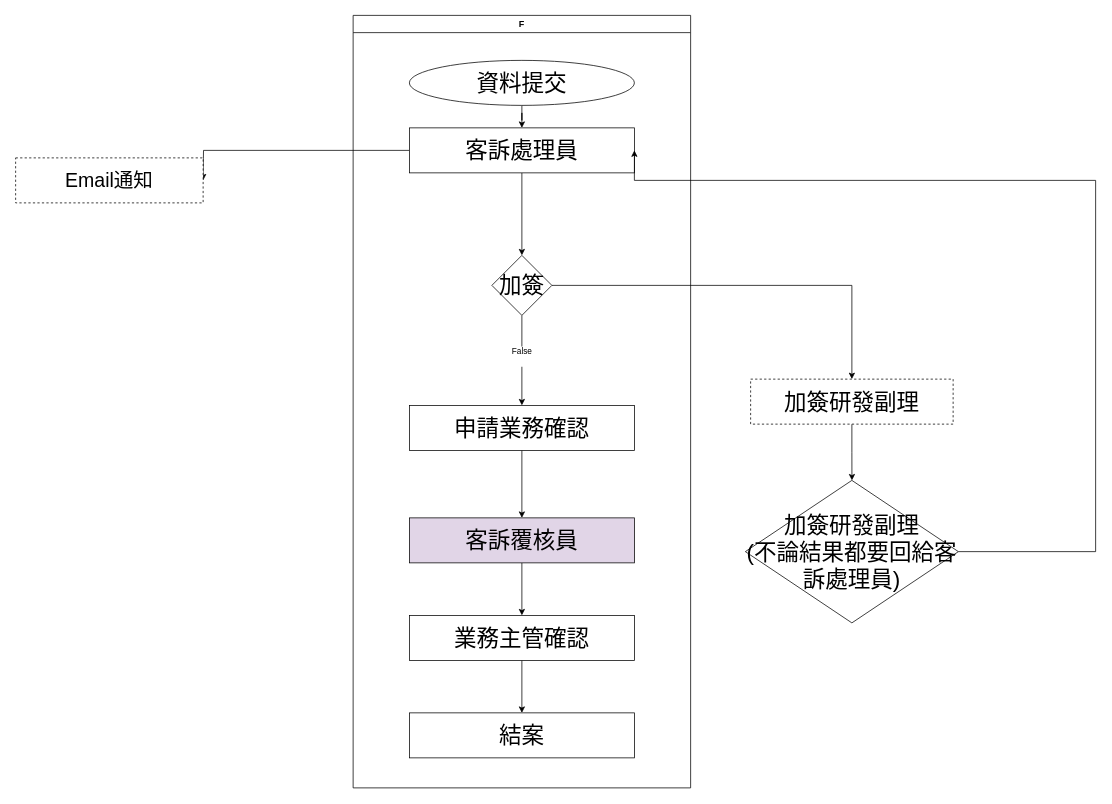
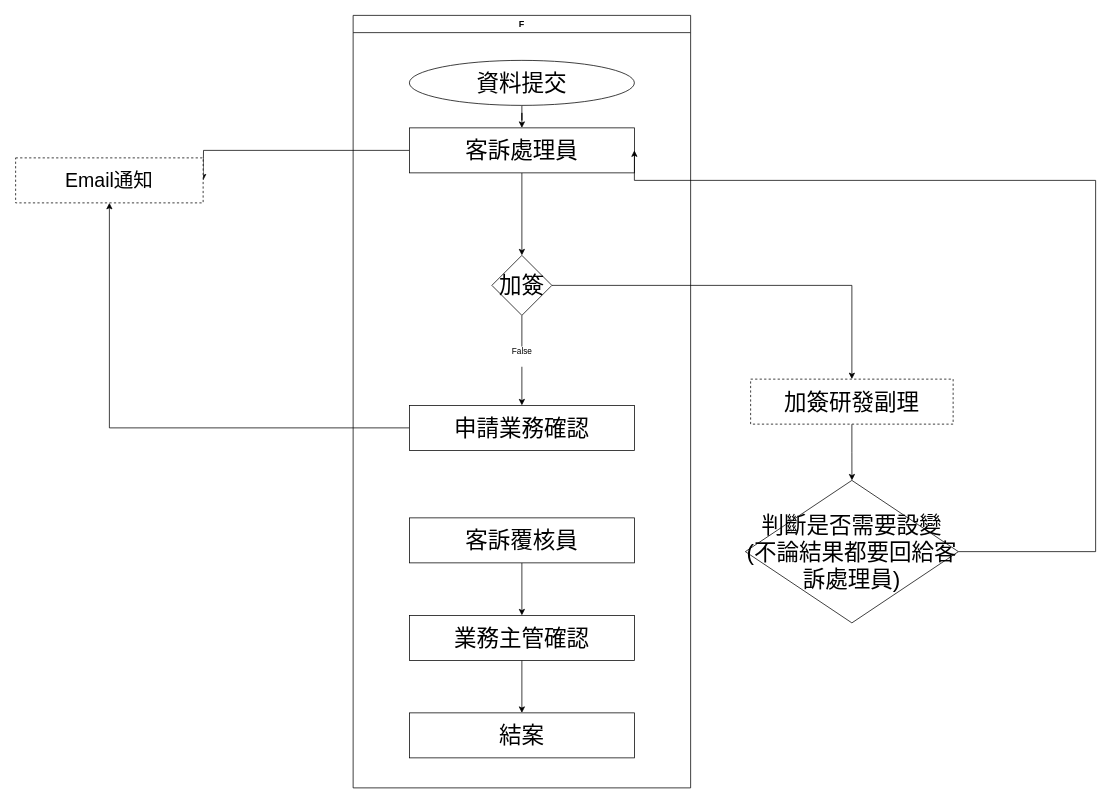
(522, 511) -> (109, 319)
(522, 540) -> (522, 540)
(852, 552) -> (852, 552)
